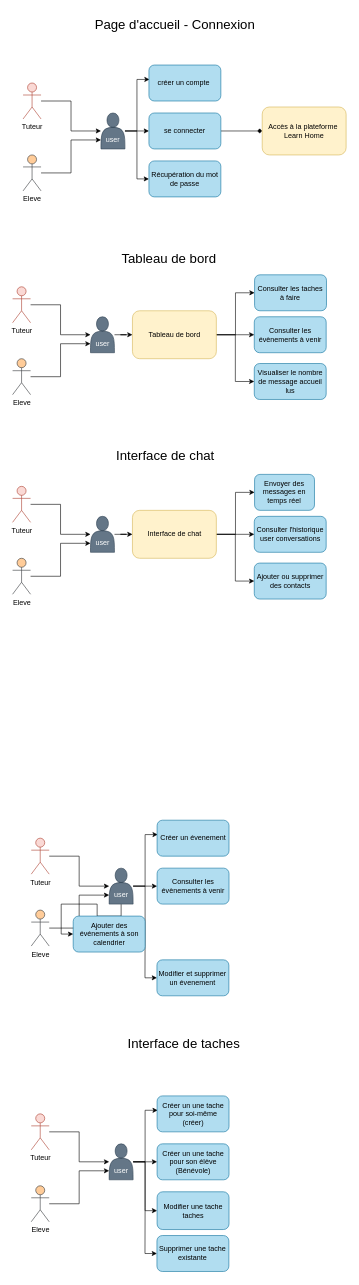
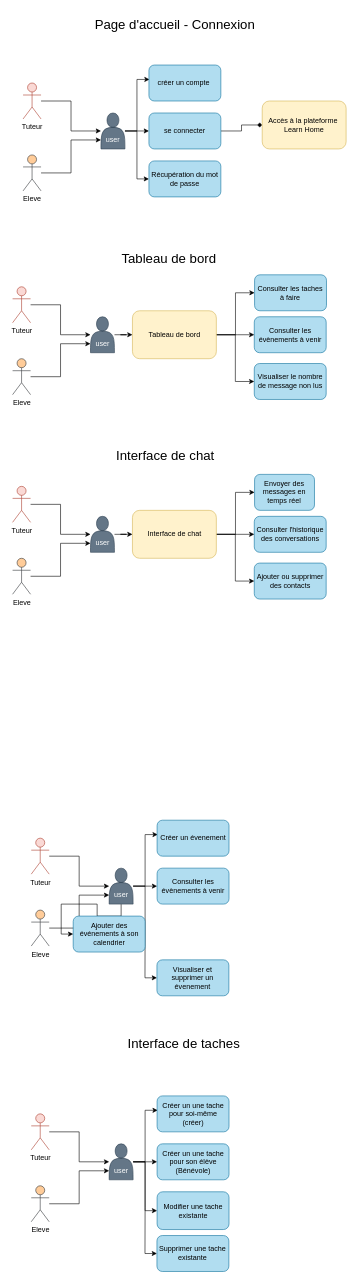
(305, 131) -> (305, 125)
(291, 381) -> (291, 381)
(291, 534) -> (291, 534)
(193, 978) -> (193, 978)
(194, 1212) -> (194, 1212)
